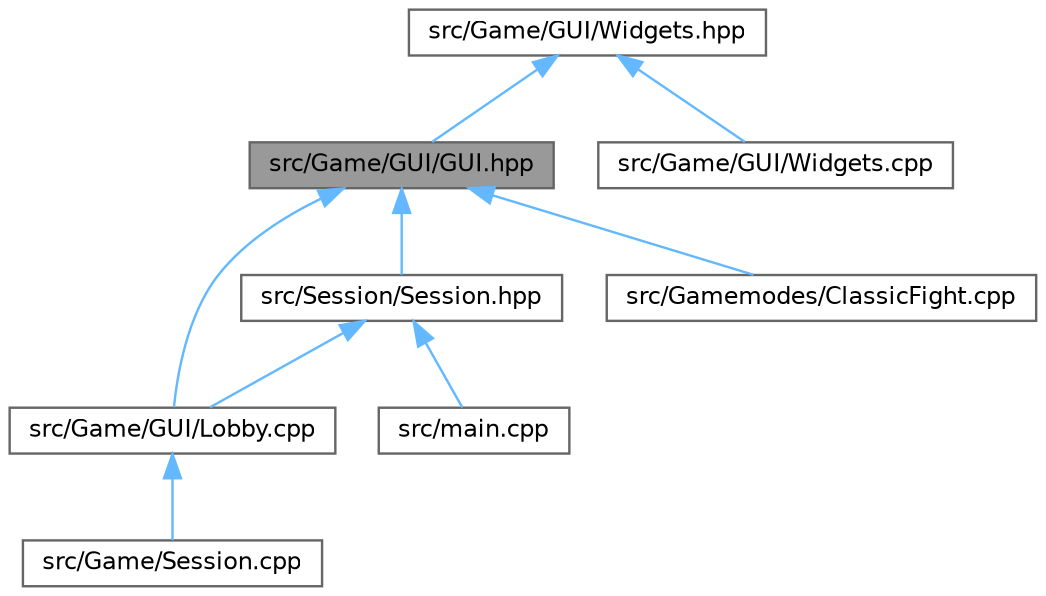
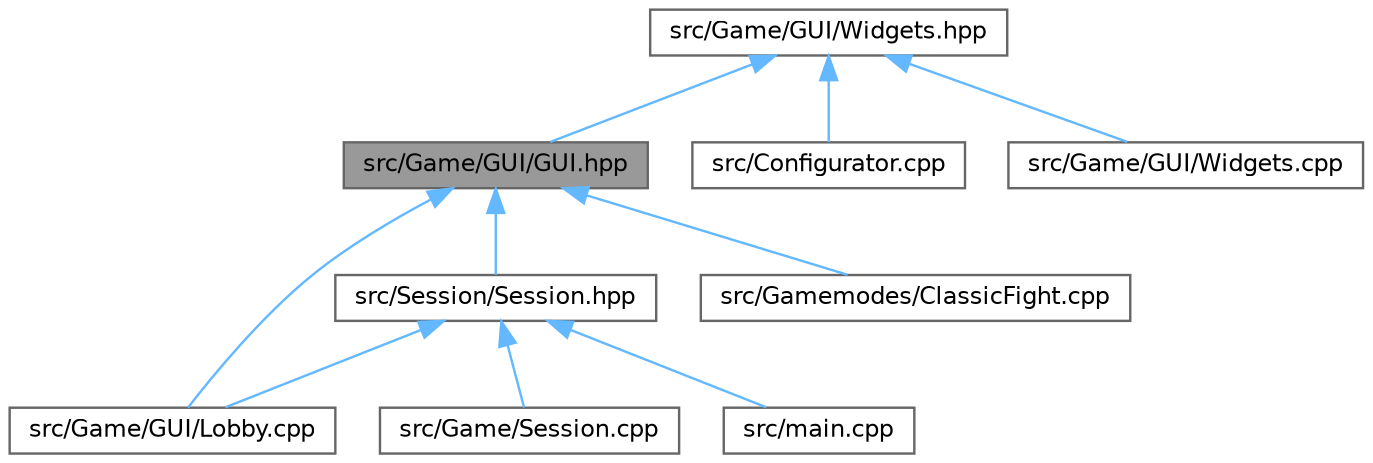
none -> (829, 165)
(172, 509) -> (516, 376)
